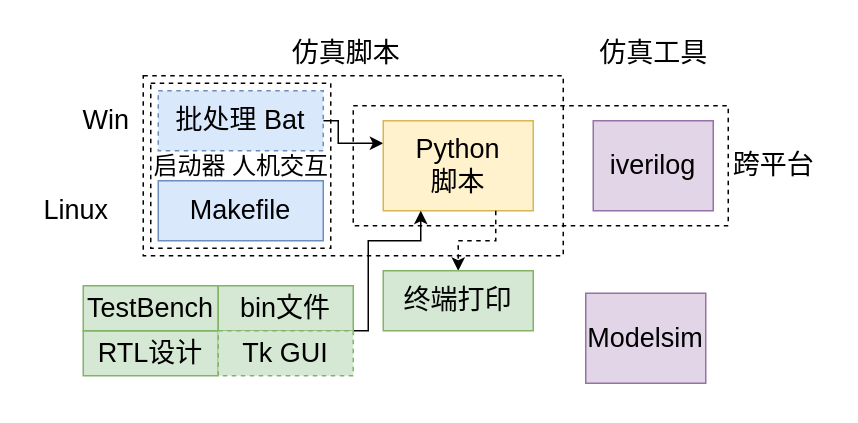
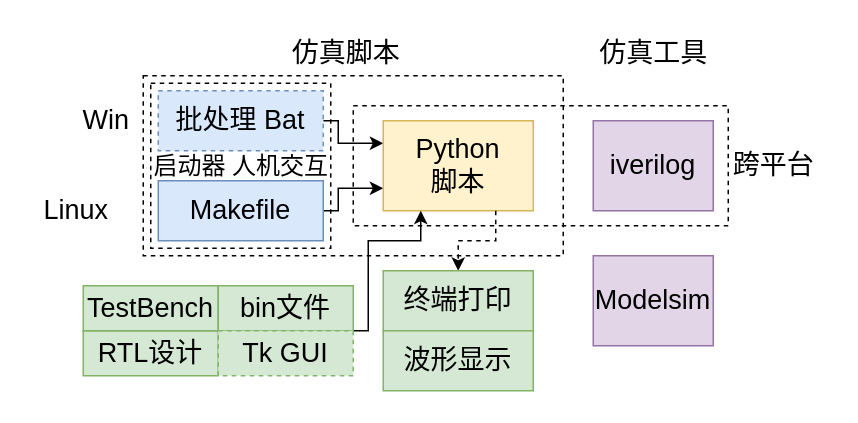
none -> (338, 189)
(646, 338) -> (653, 301)
none -> (458, 361)
